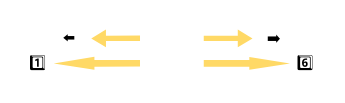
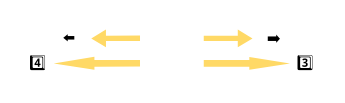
(38, 63) -> (38, 63)
(306, 63) -> (306, 63)
